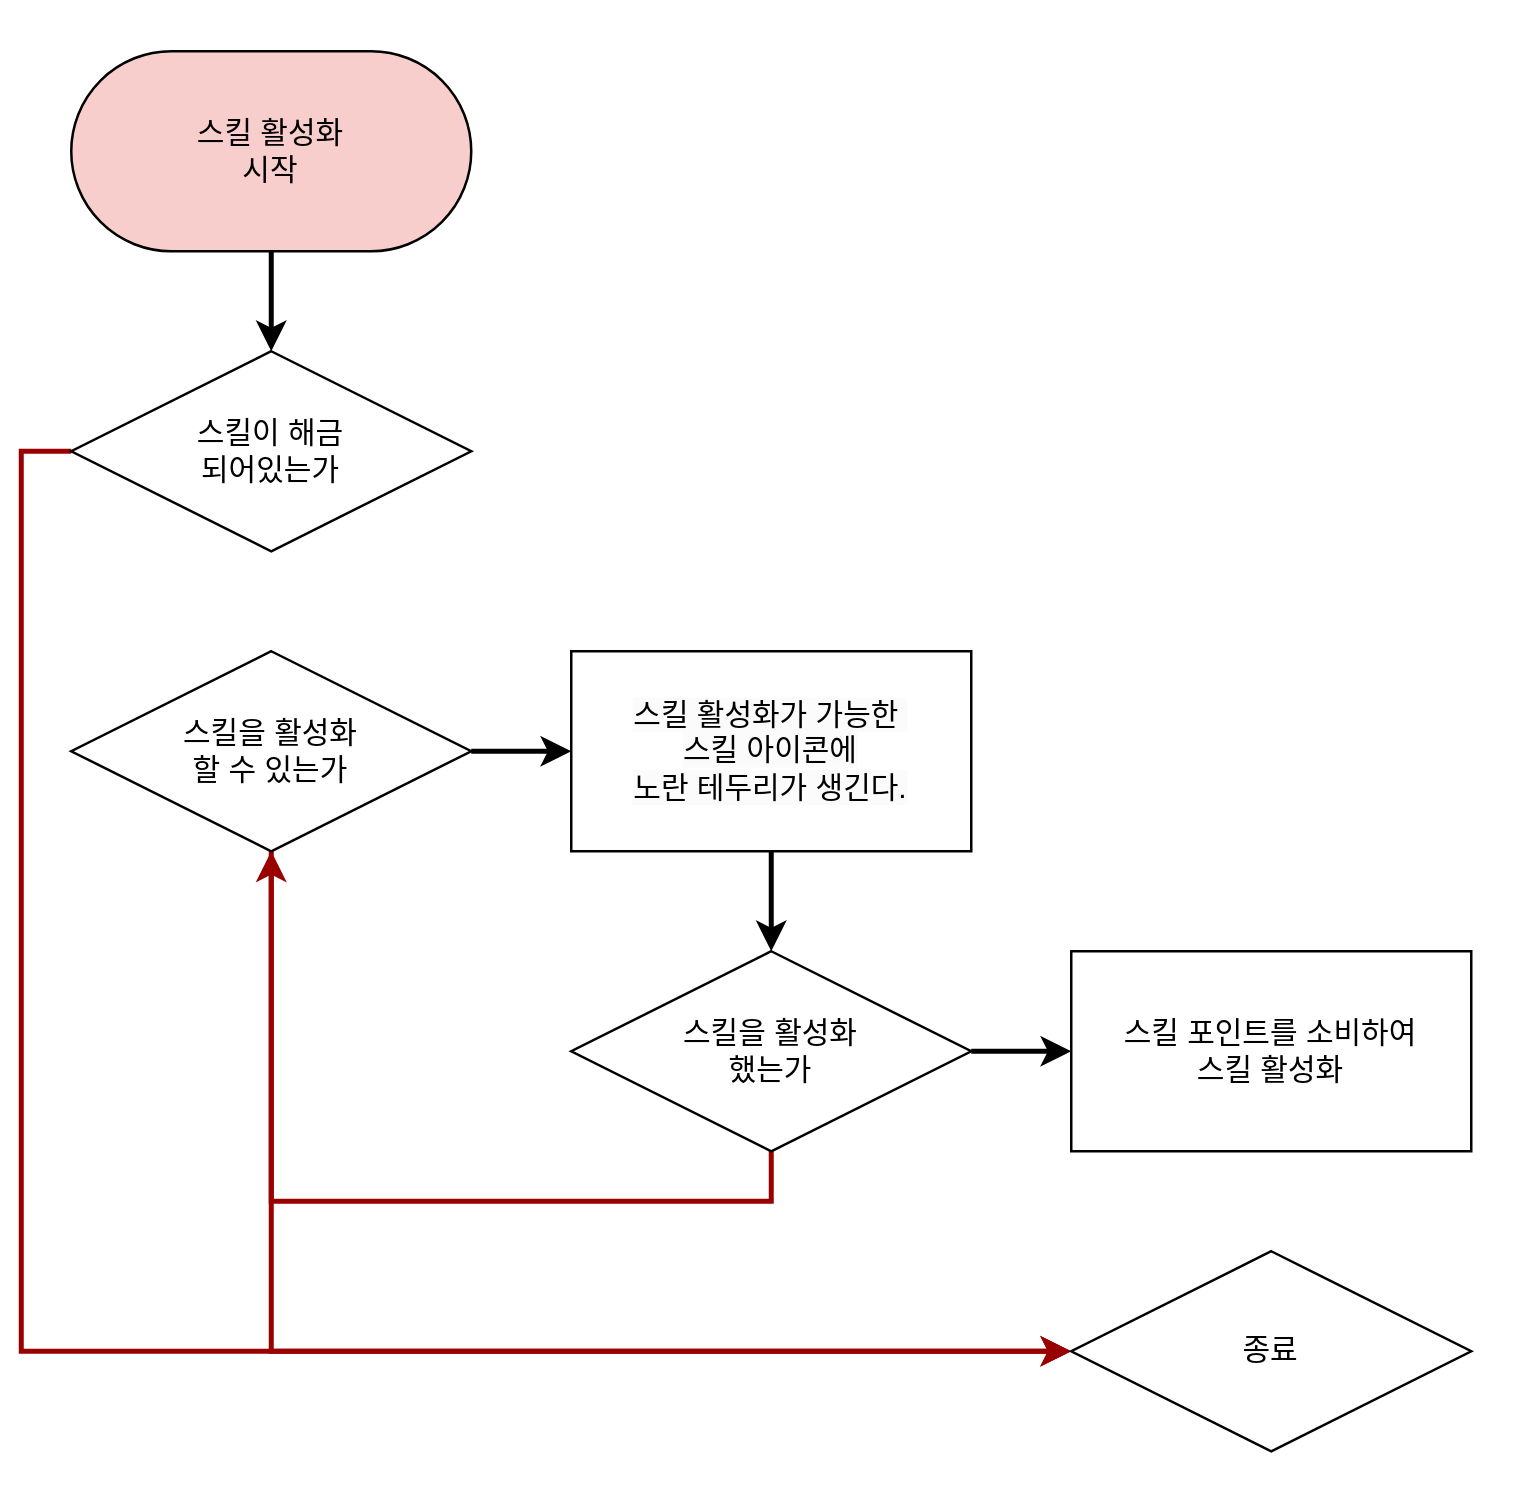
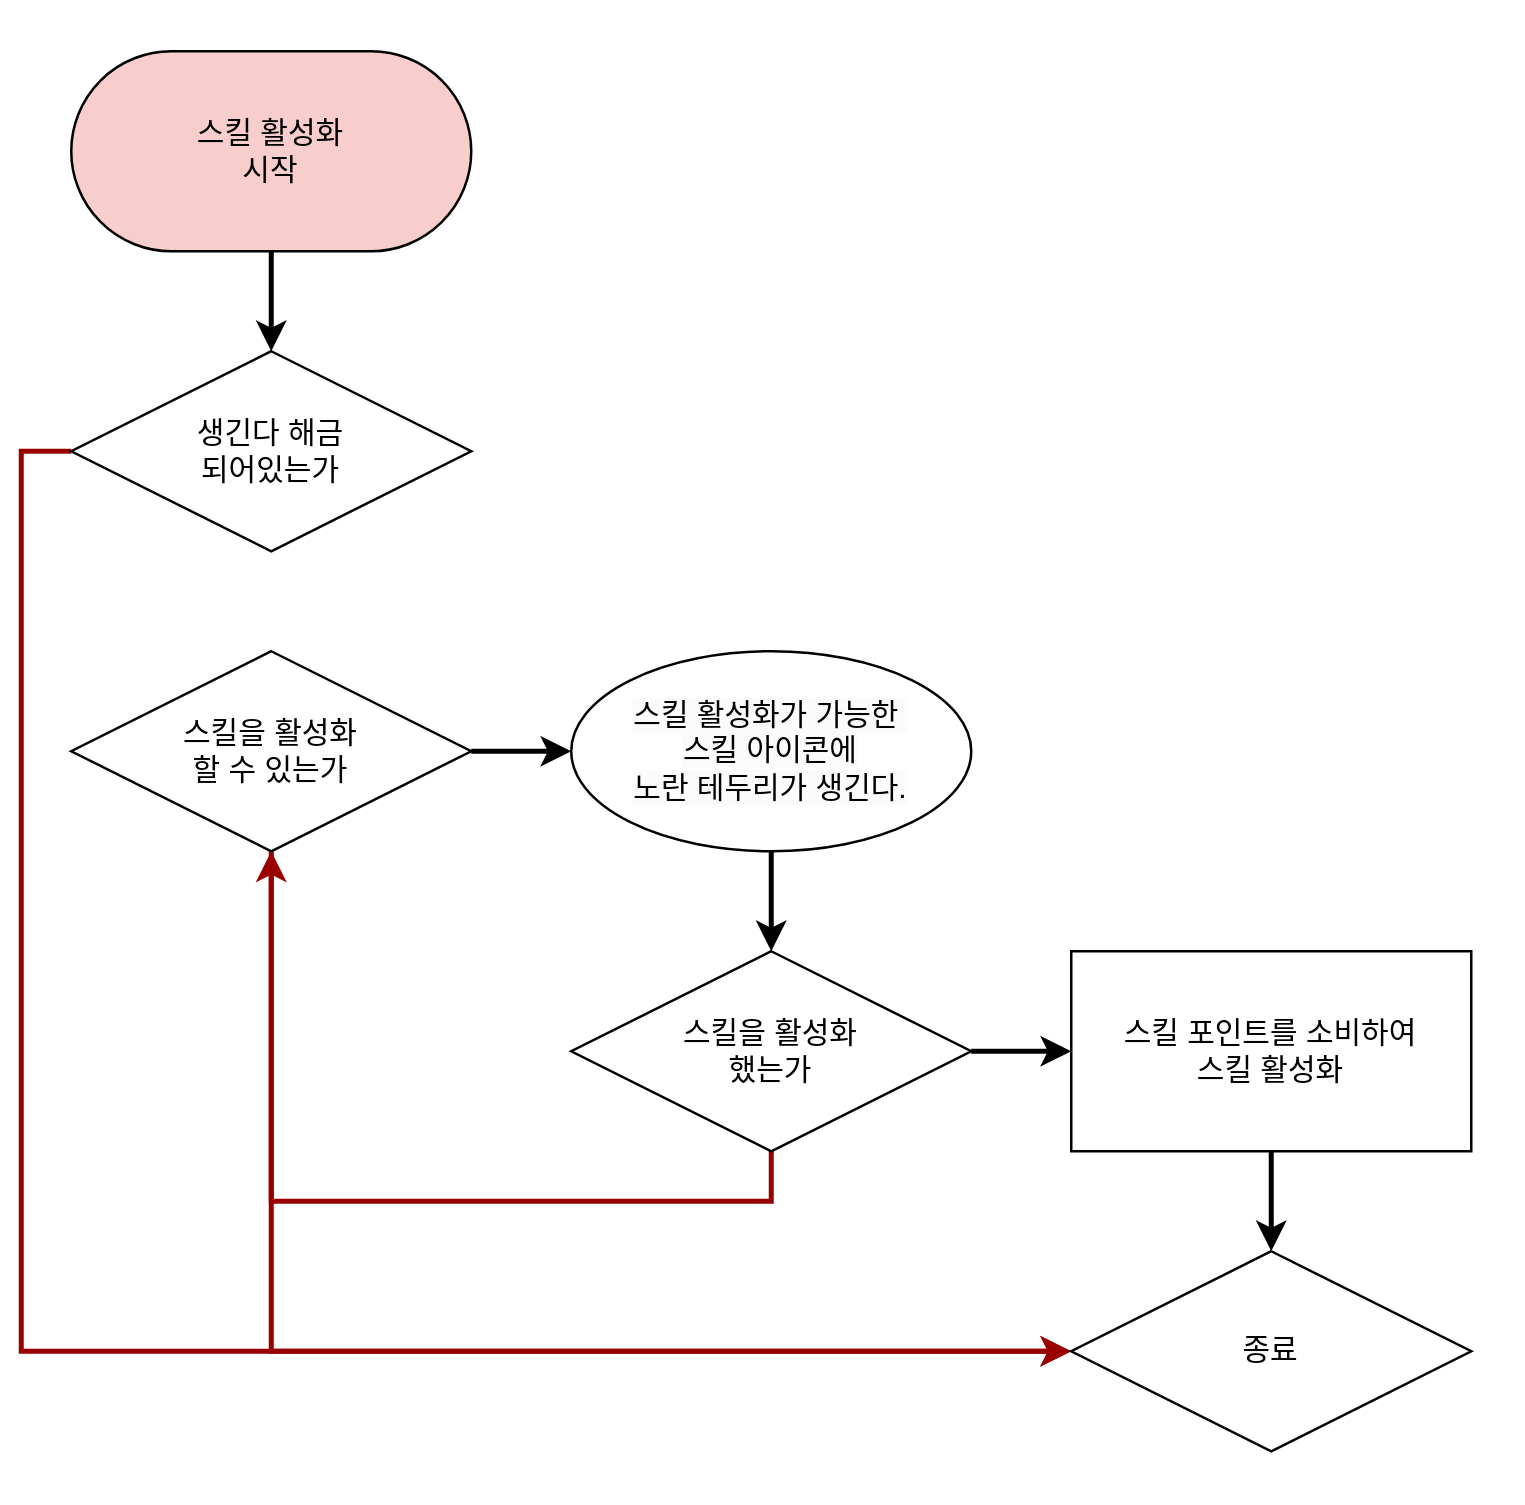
(271, 451) -> (271, 451)
(771, 751) -> (771, 751)
none -> (1271, 1190)
